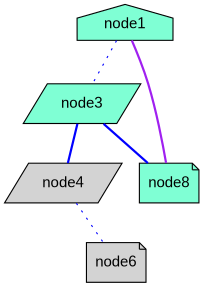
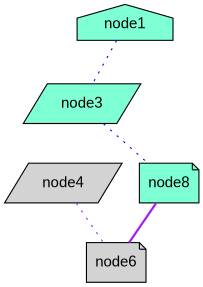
(153, 101) -> (143, 223)
(73, 143) -> none
(126, 143) -> (126, 143)
(90, 223) -> (90, 223)
